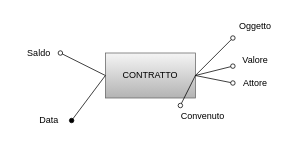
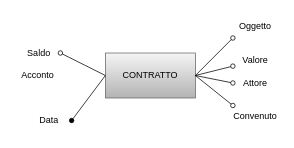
none -> (38, 75)
(203, 117) -> (255, 117)
